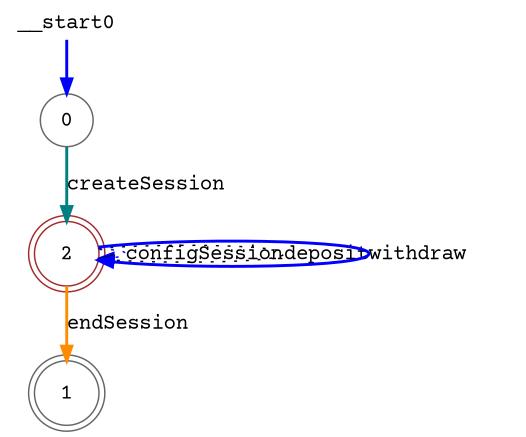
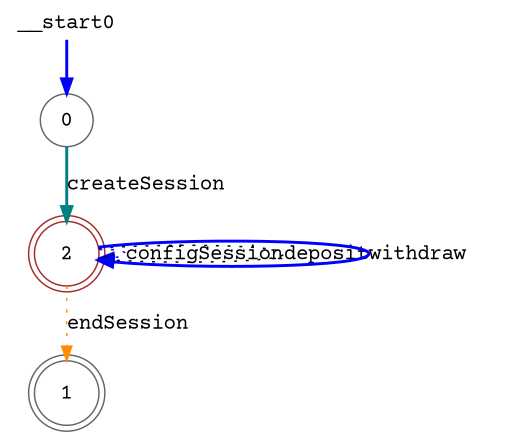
(67, 316) -> (67, 316)
